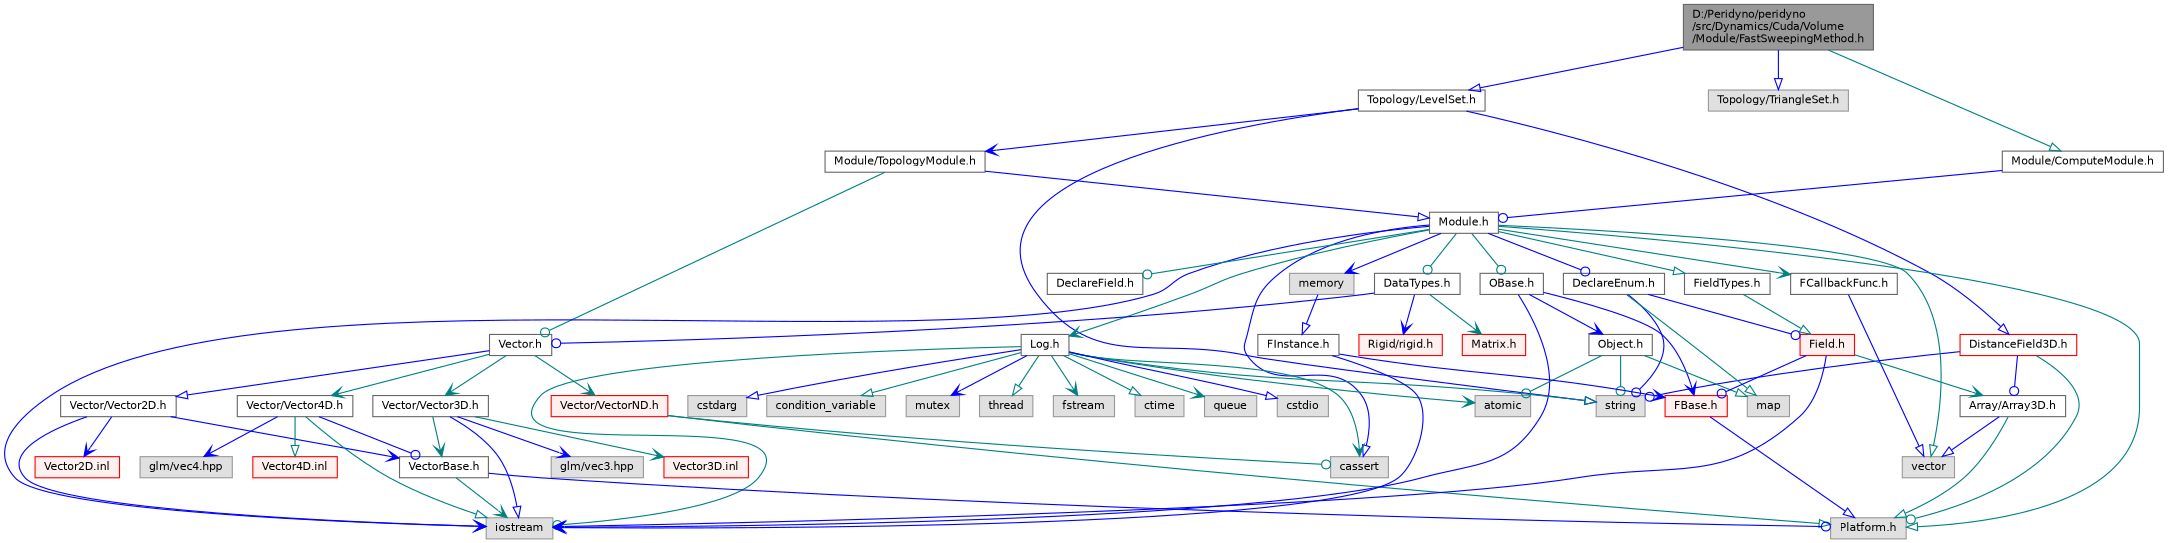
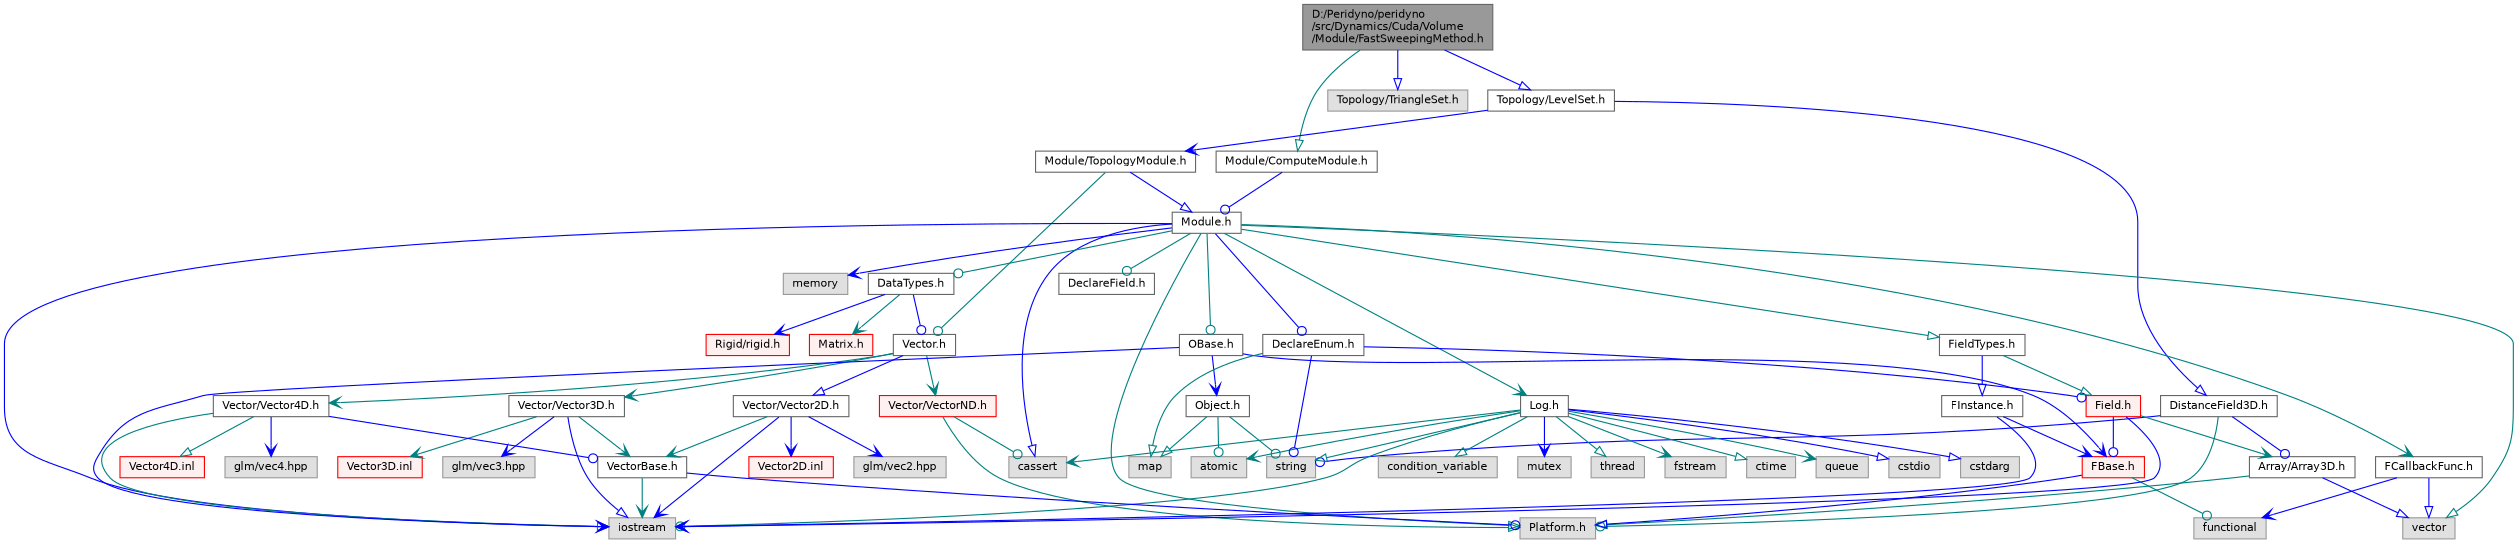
(1312, 309) -> (1982, 370)
(1089, 337) -> none
(2018, 345) -> (2219, 406)
(279, 436) -> (722, 435)
none -> (900, 467)
none -> (2230, 528)
